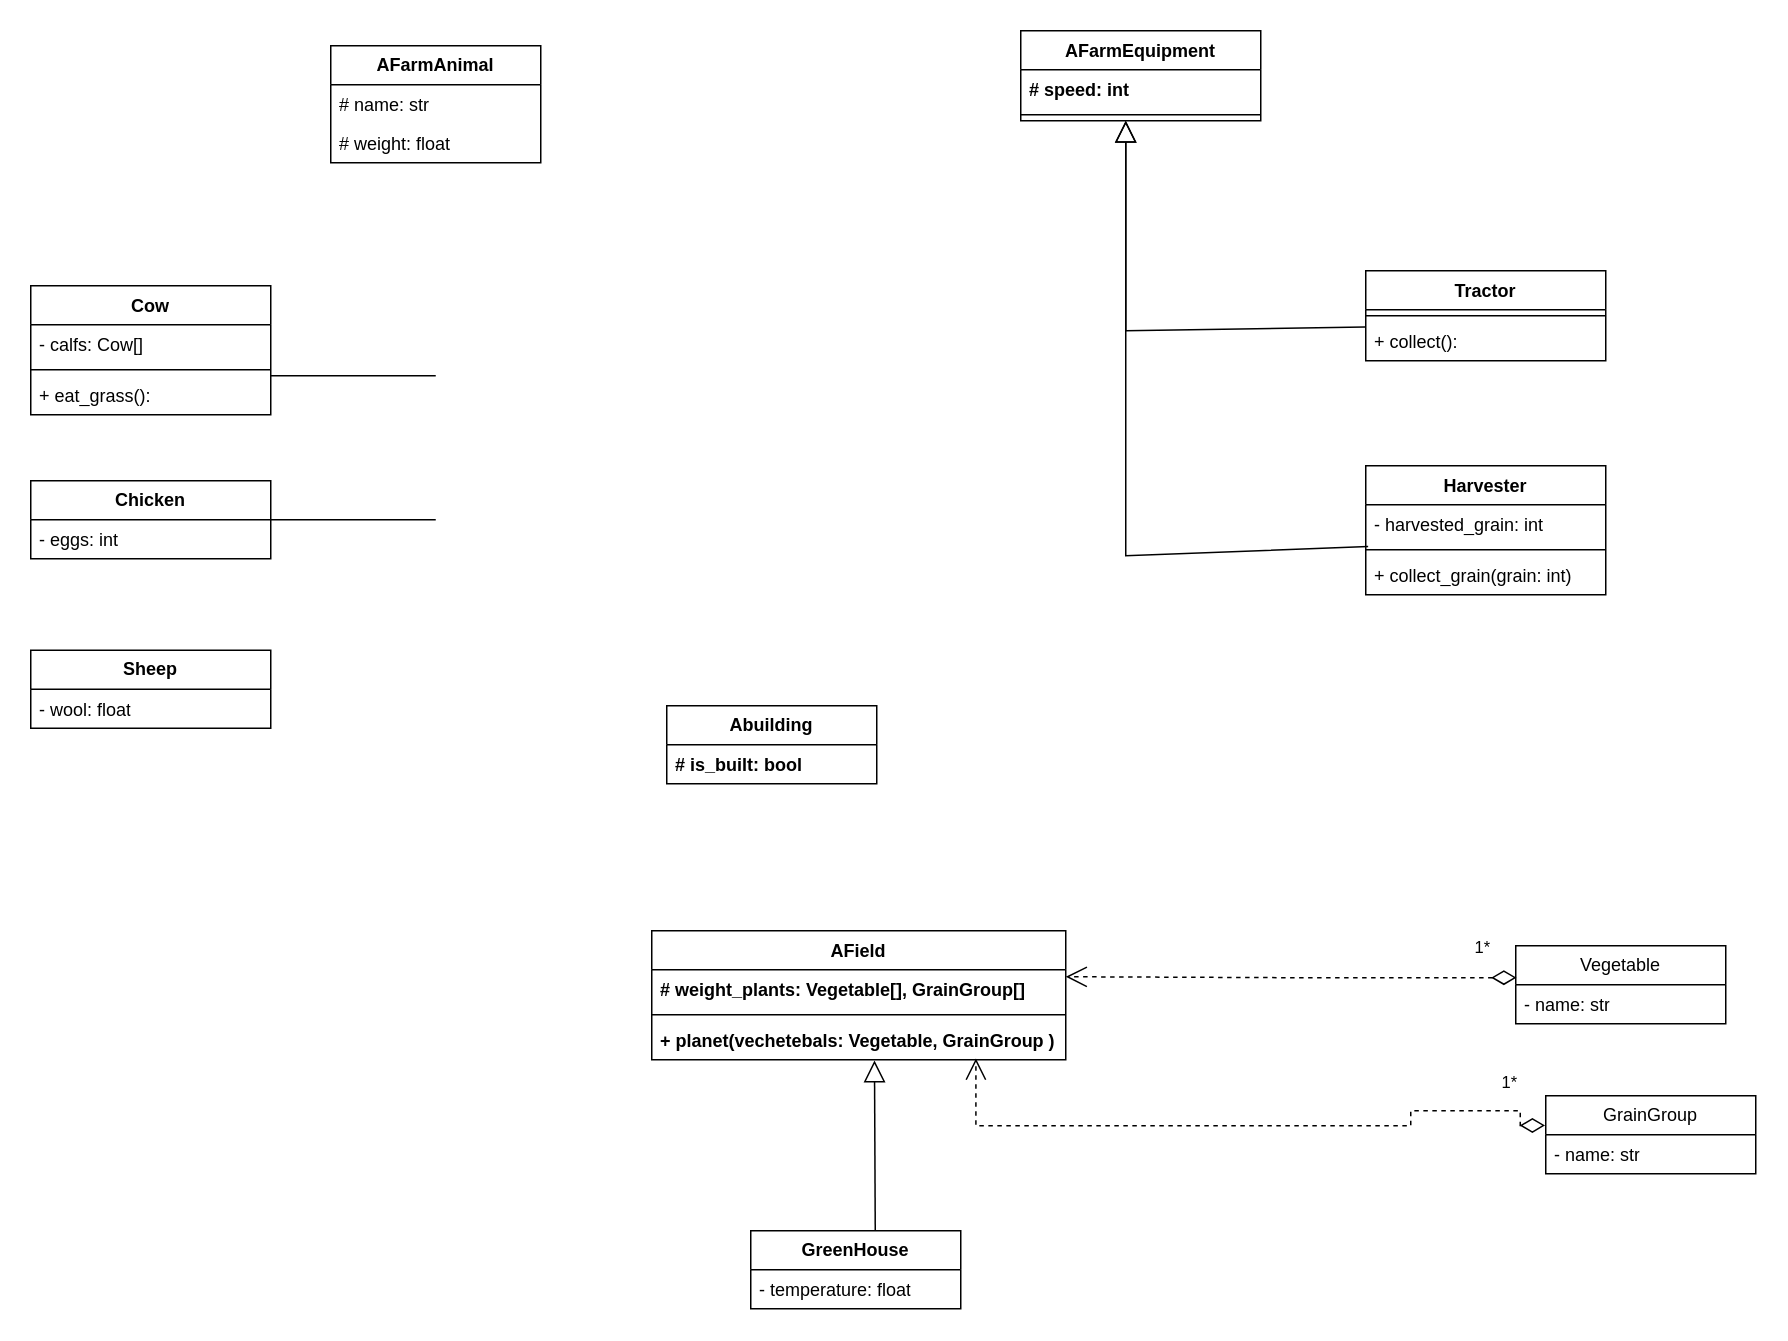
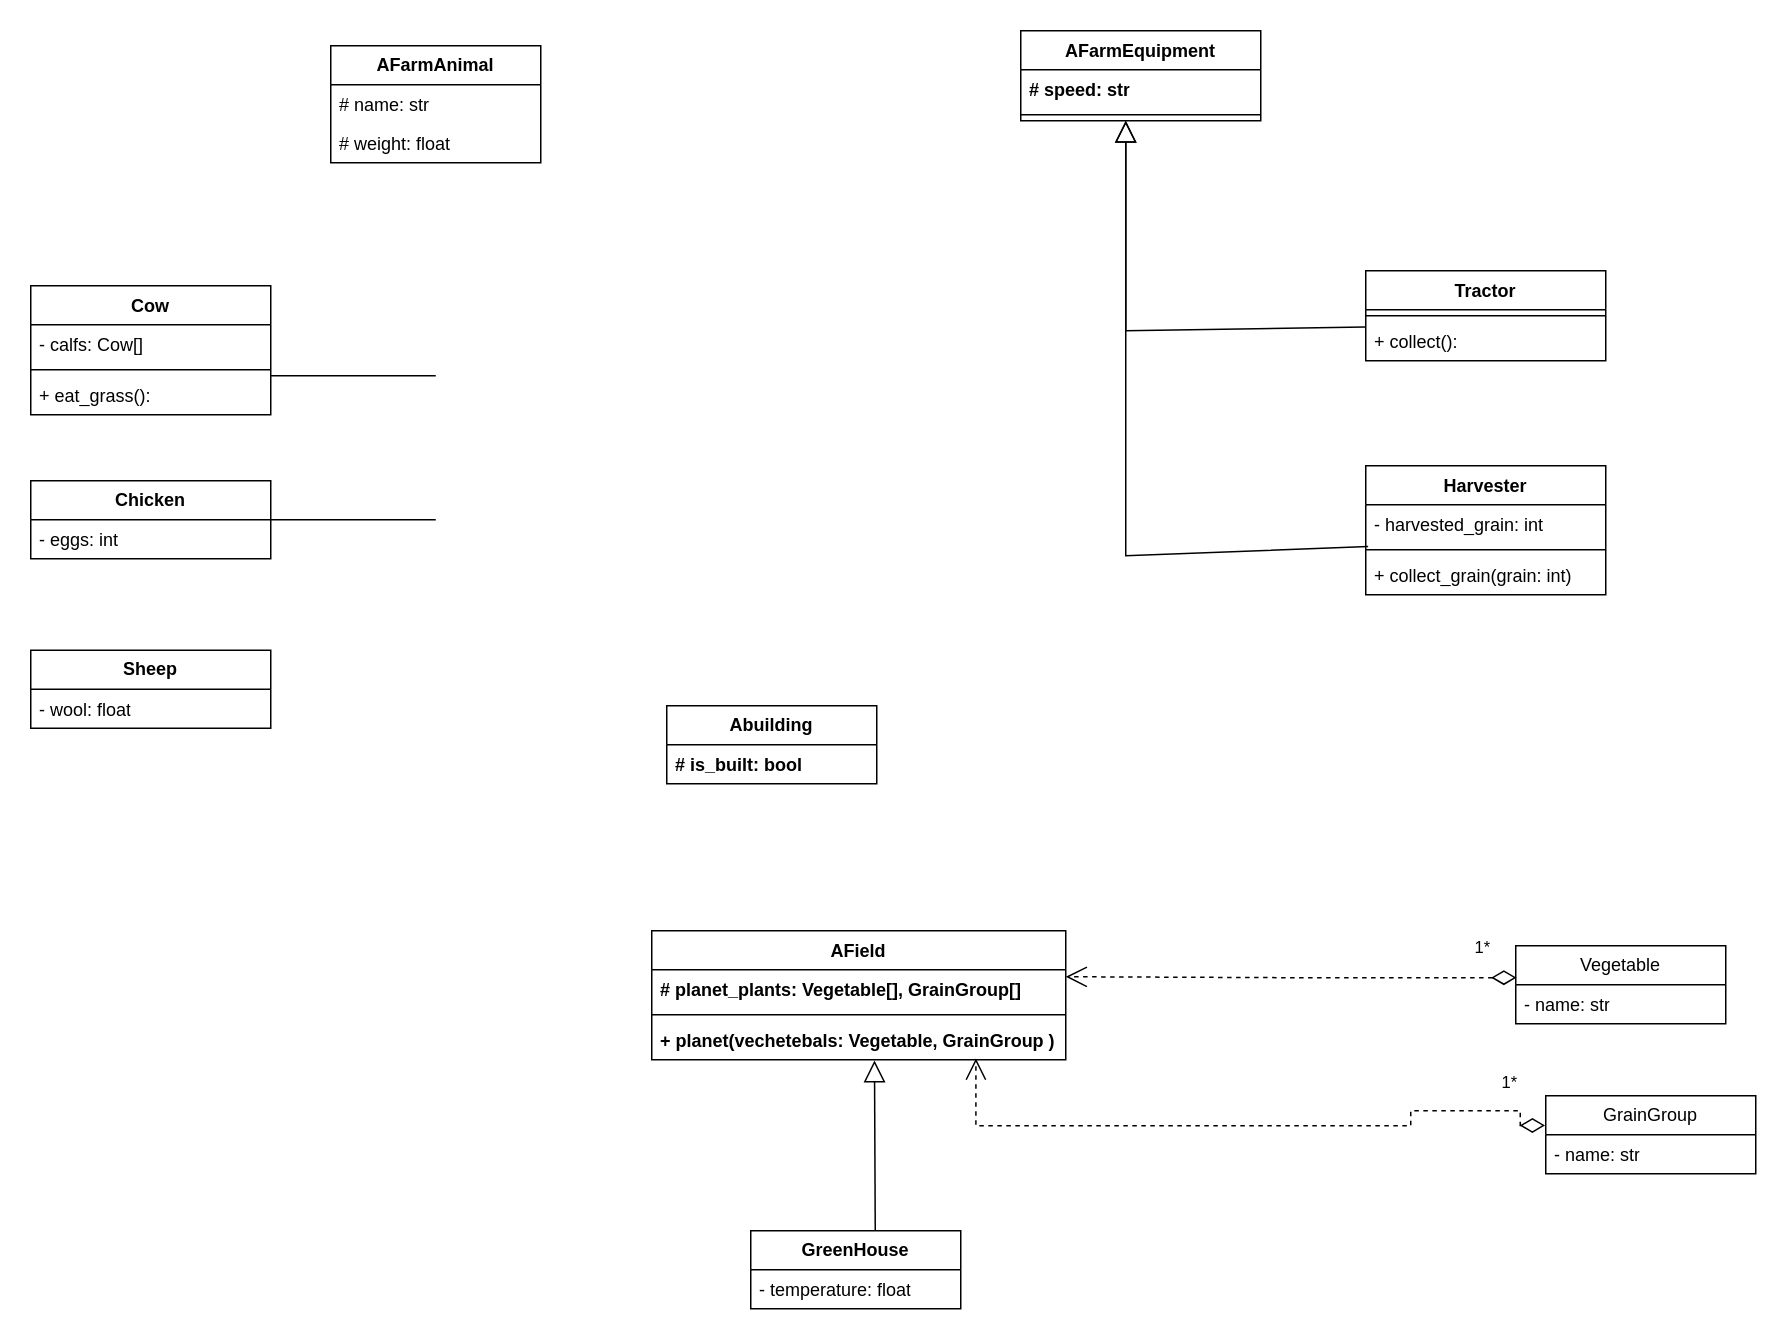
(1081, 91) -> (1083, 91)
(851, 991) -> (851, 991)
